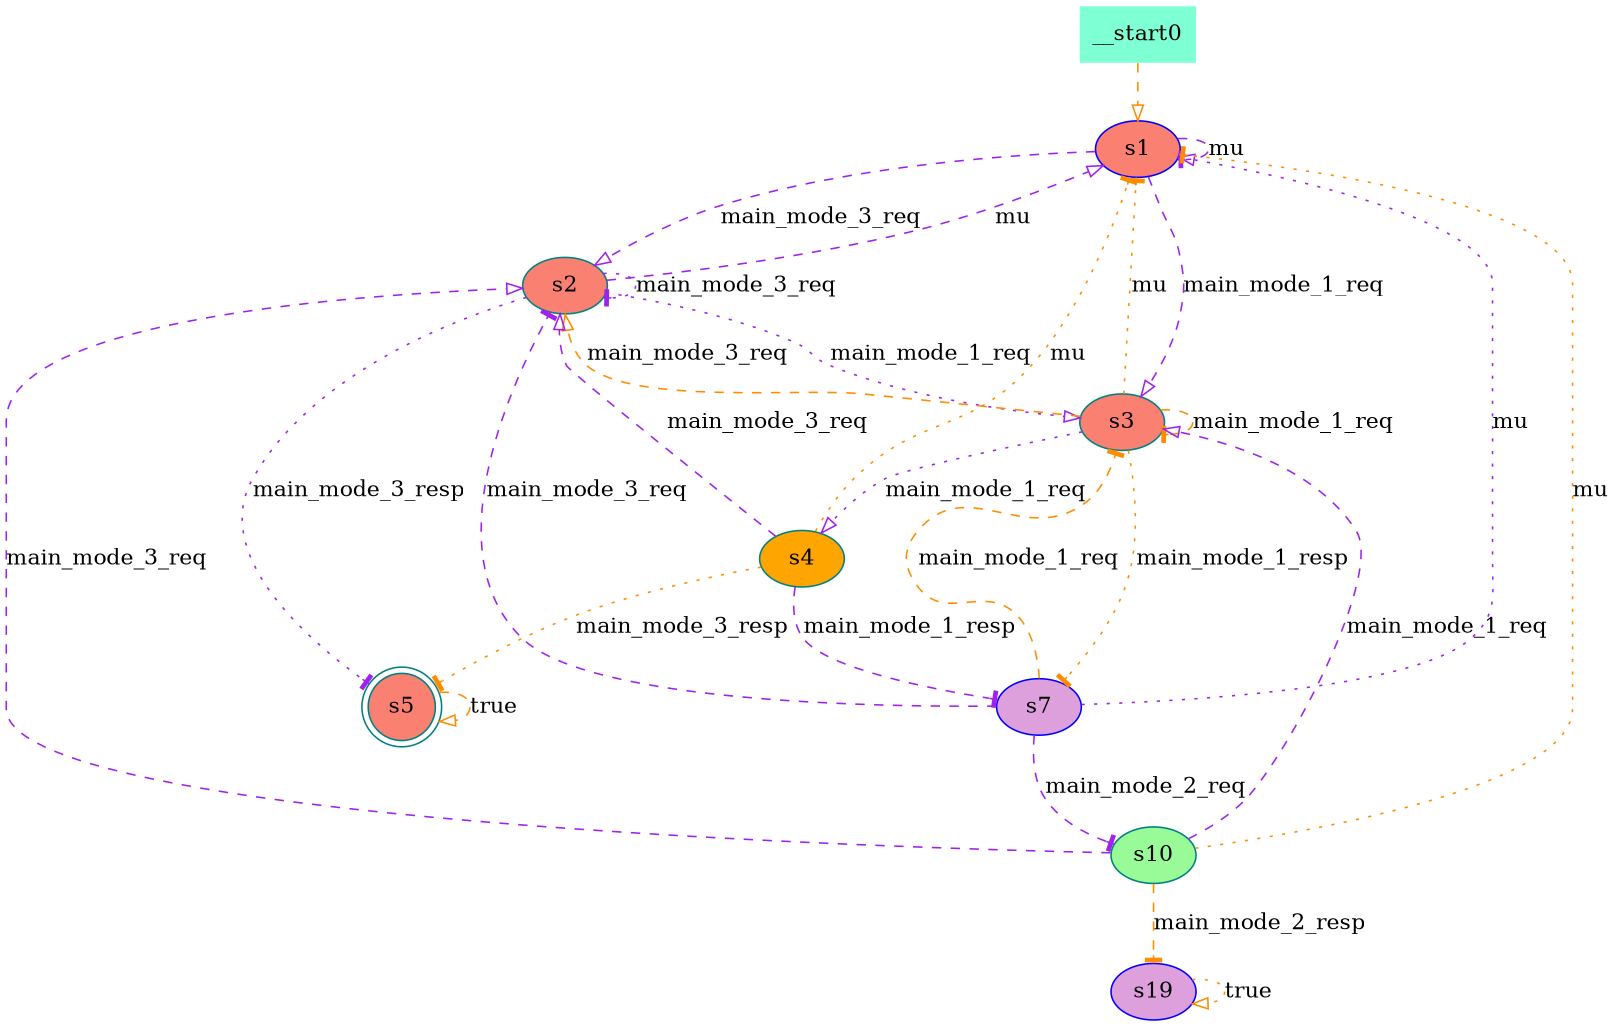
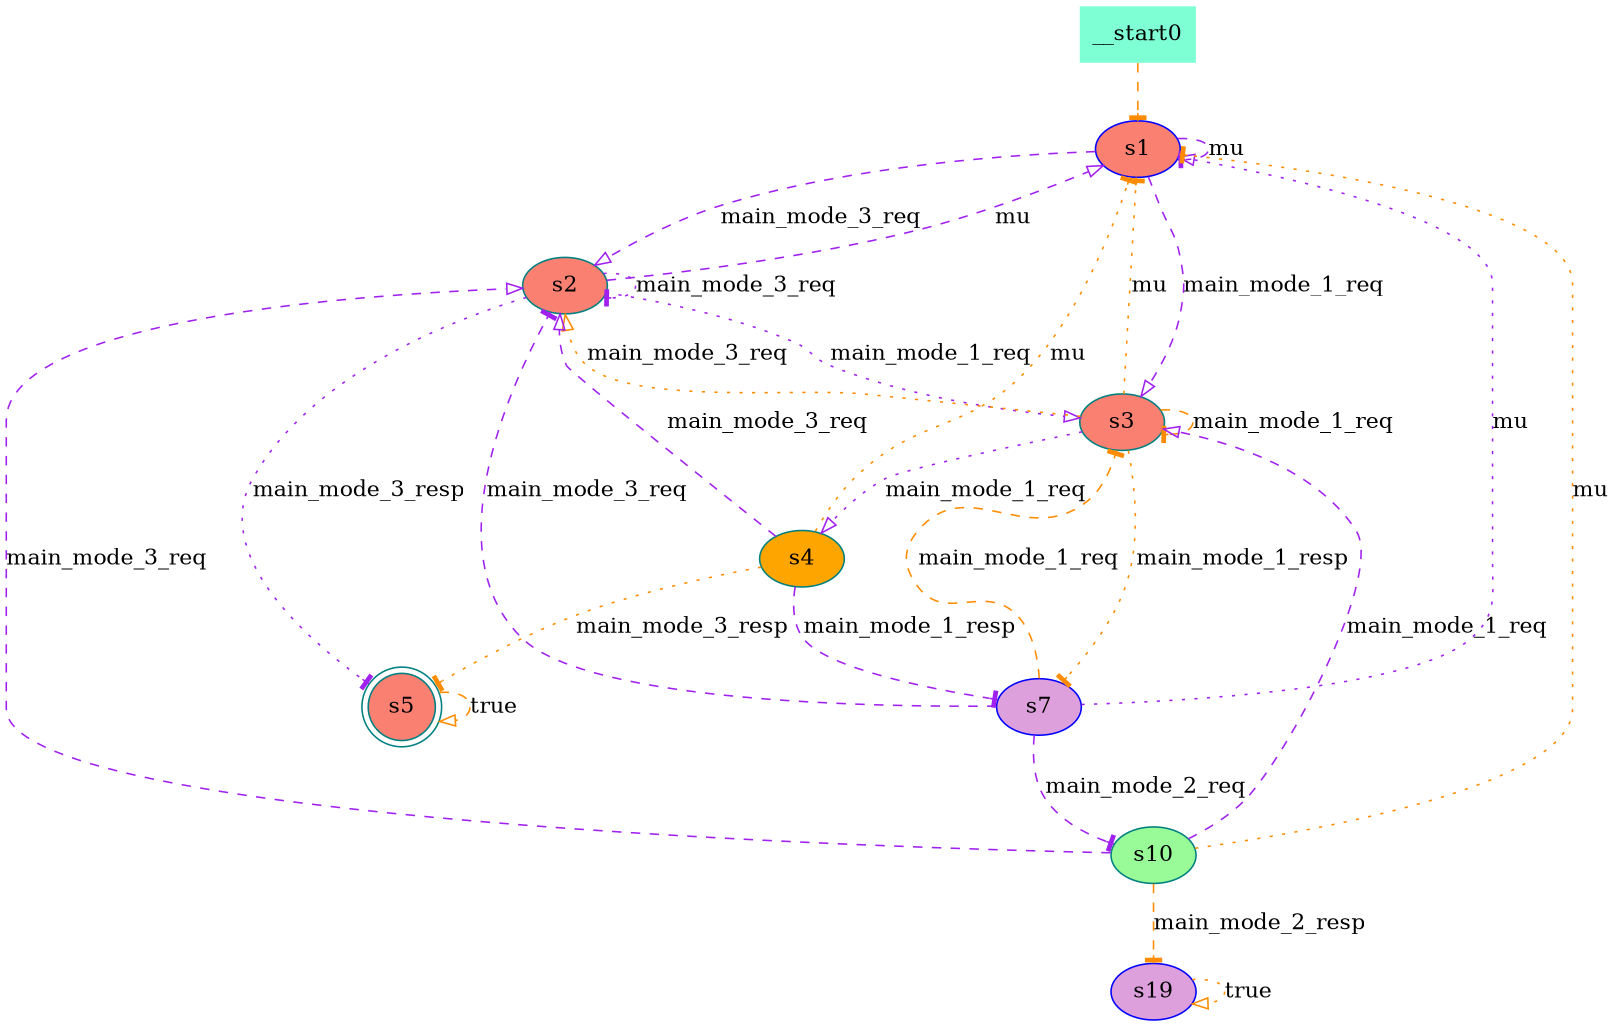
(1138, 84) -> (1138, 88)
(812, 392) -> (812, 392)
